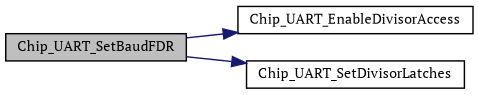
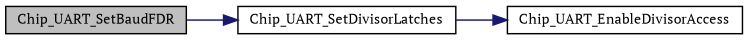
(205, 36) -> (474, 20)
